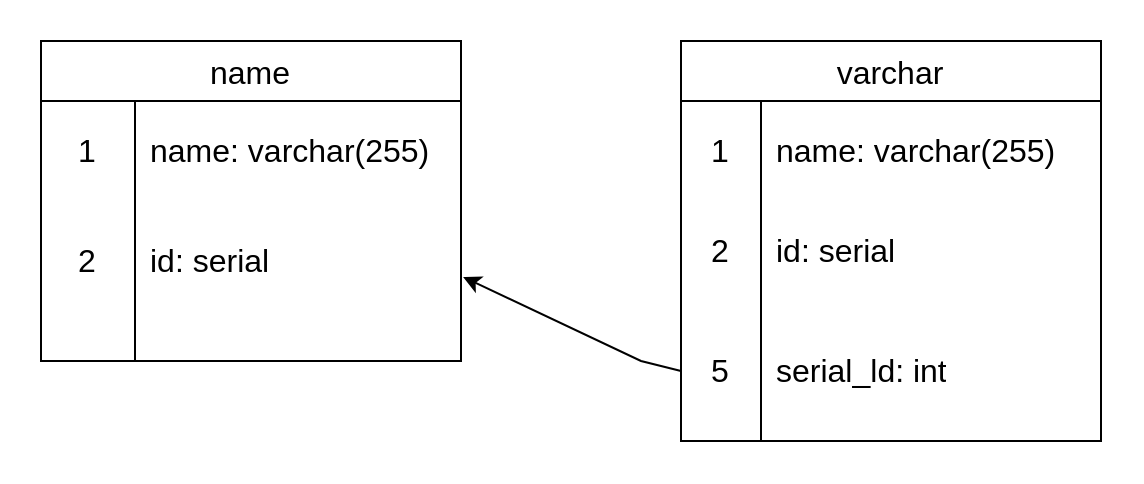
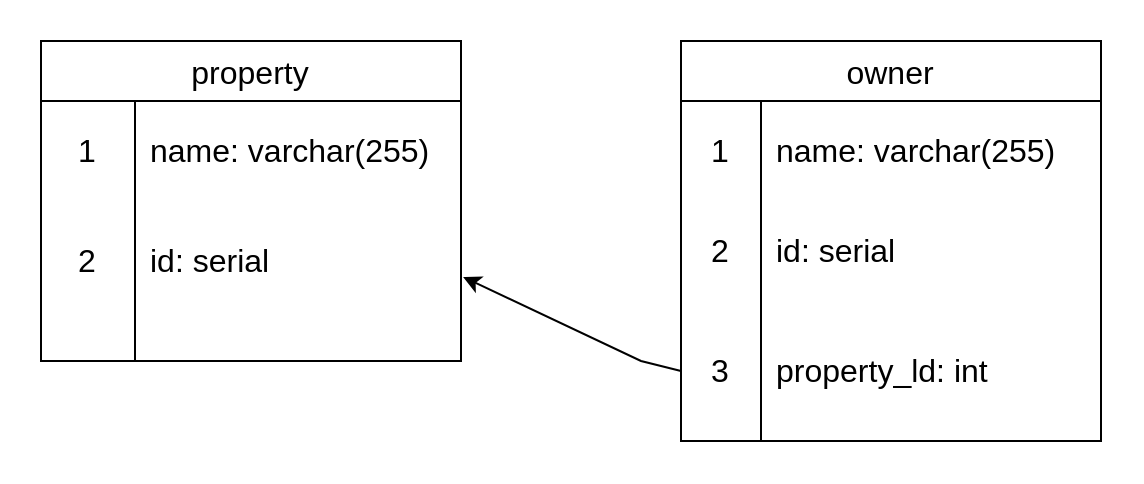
(250, 73) -> (250, 73)
(890, 73) -> (890, 73)
(721, 371) -> (721, 371)
(877, 371) -> (904, 371)
